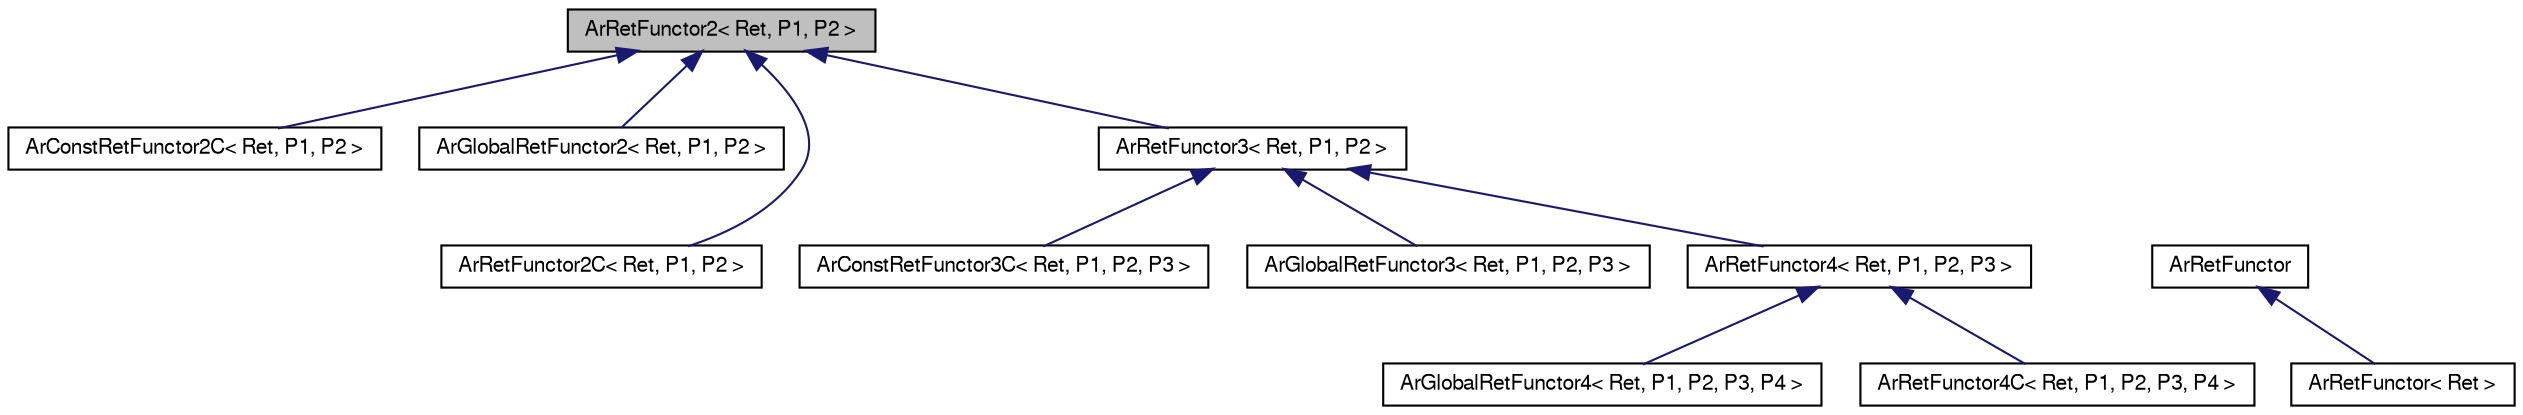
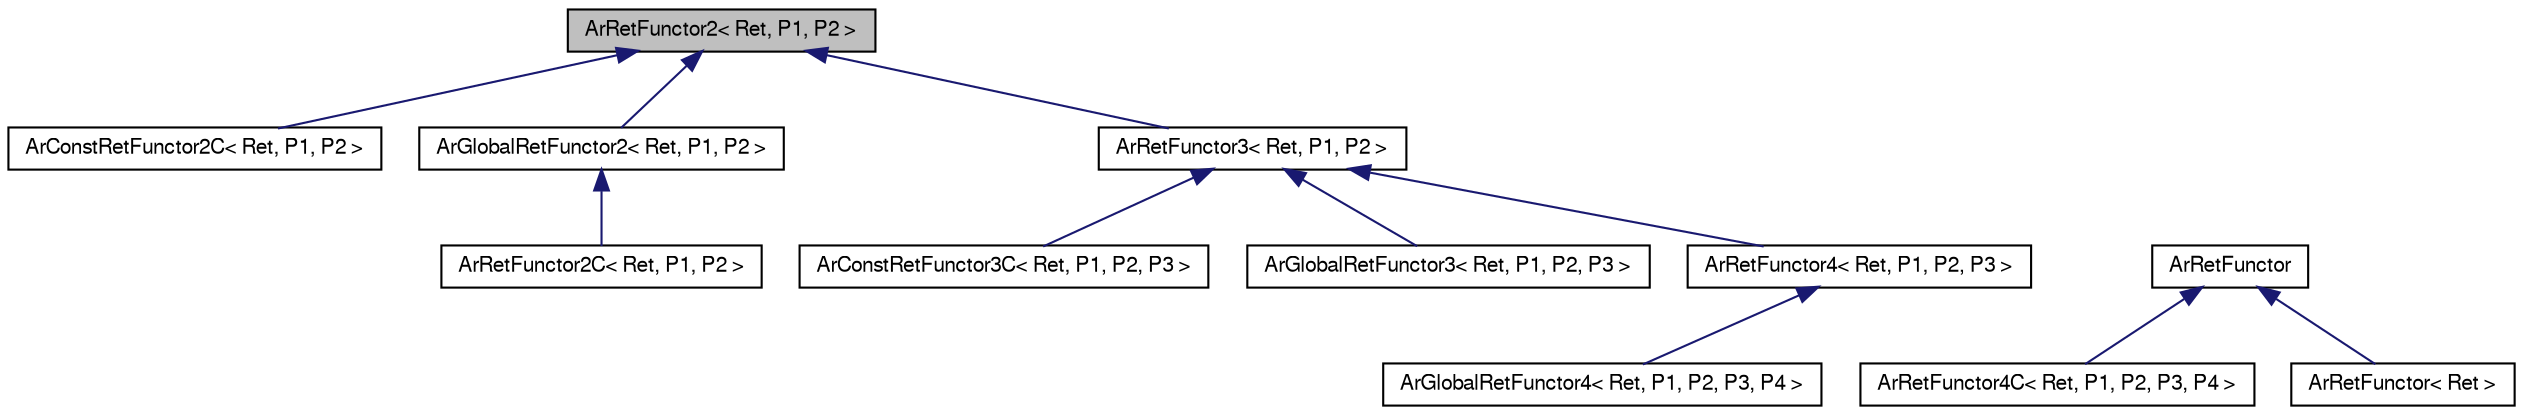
(796, 177) -> (602, 219)
(1968, 331) -> (2135, 332)
